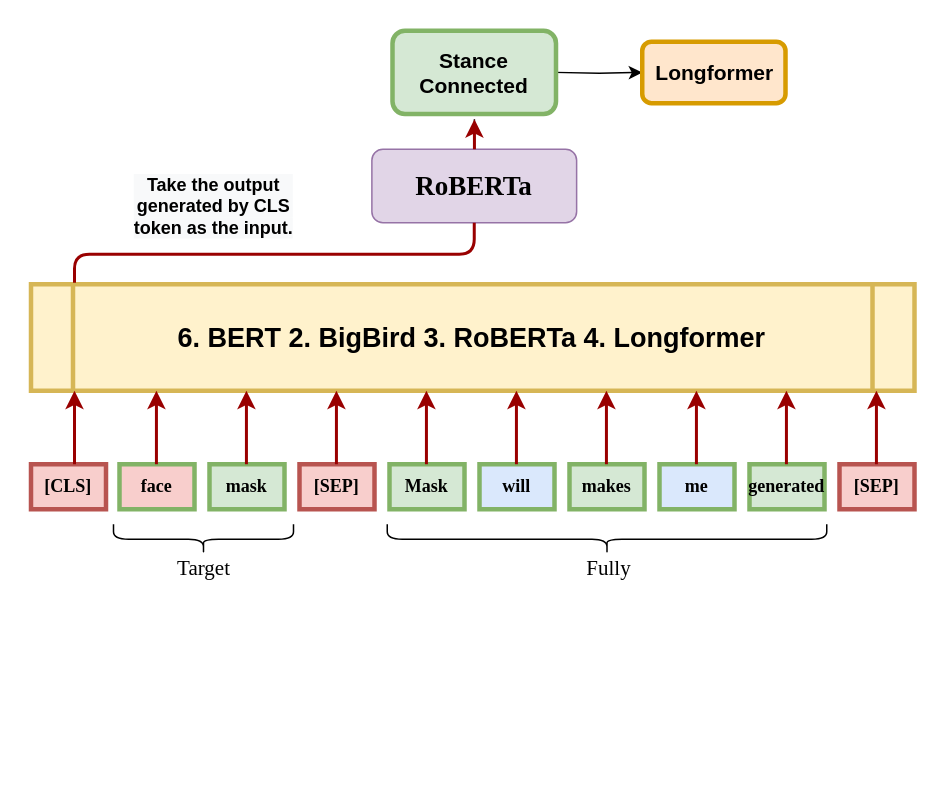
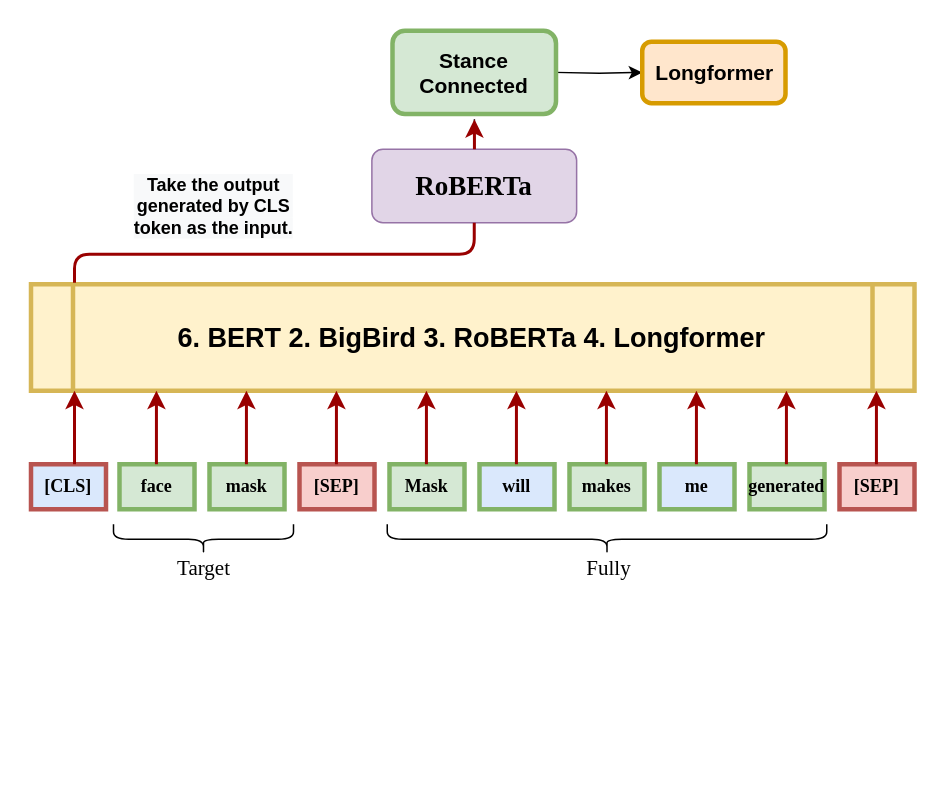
(68, 487) -> (68, 487)
(157, 487) -> (157, 487)
